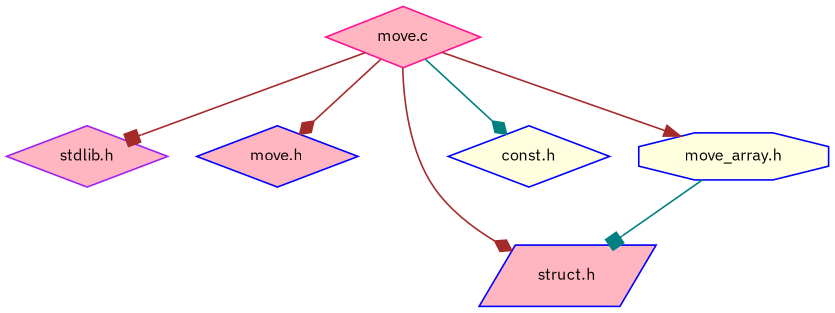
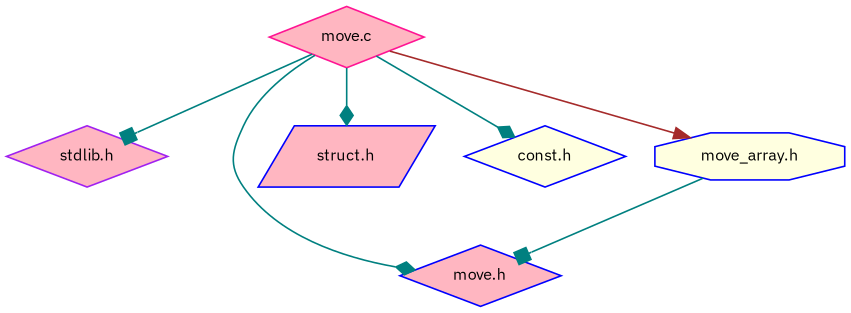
(347, 90) -> (246, 190)
(253, 94) -> (225, 93)
(423, 168) -> (347, 87)
(663, 208) -> (617, 215)
